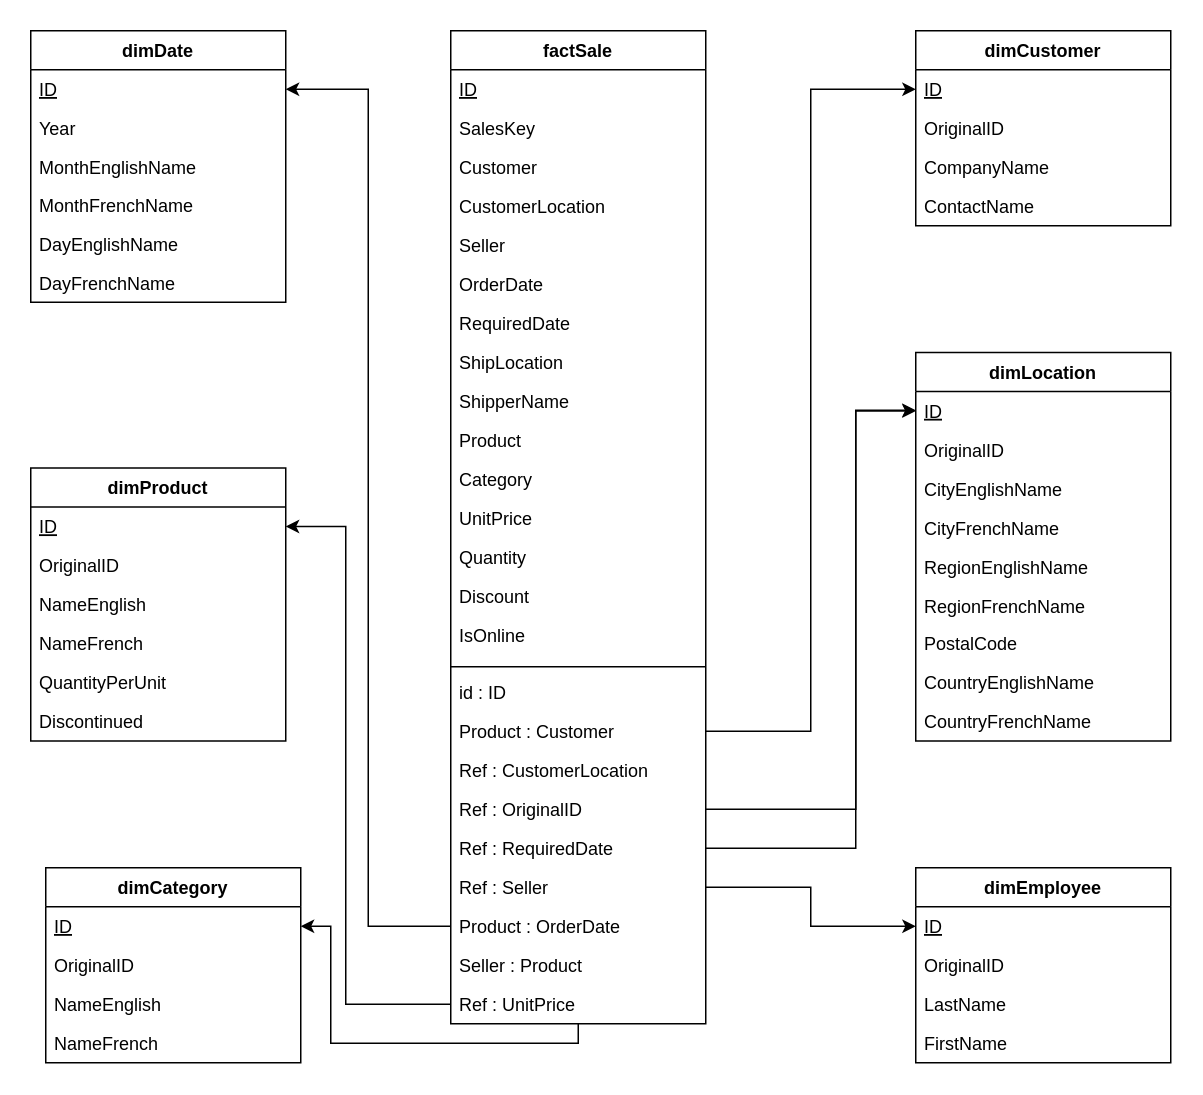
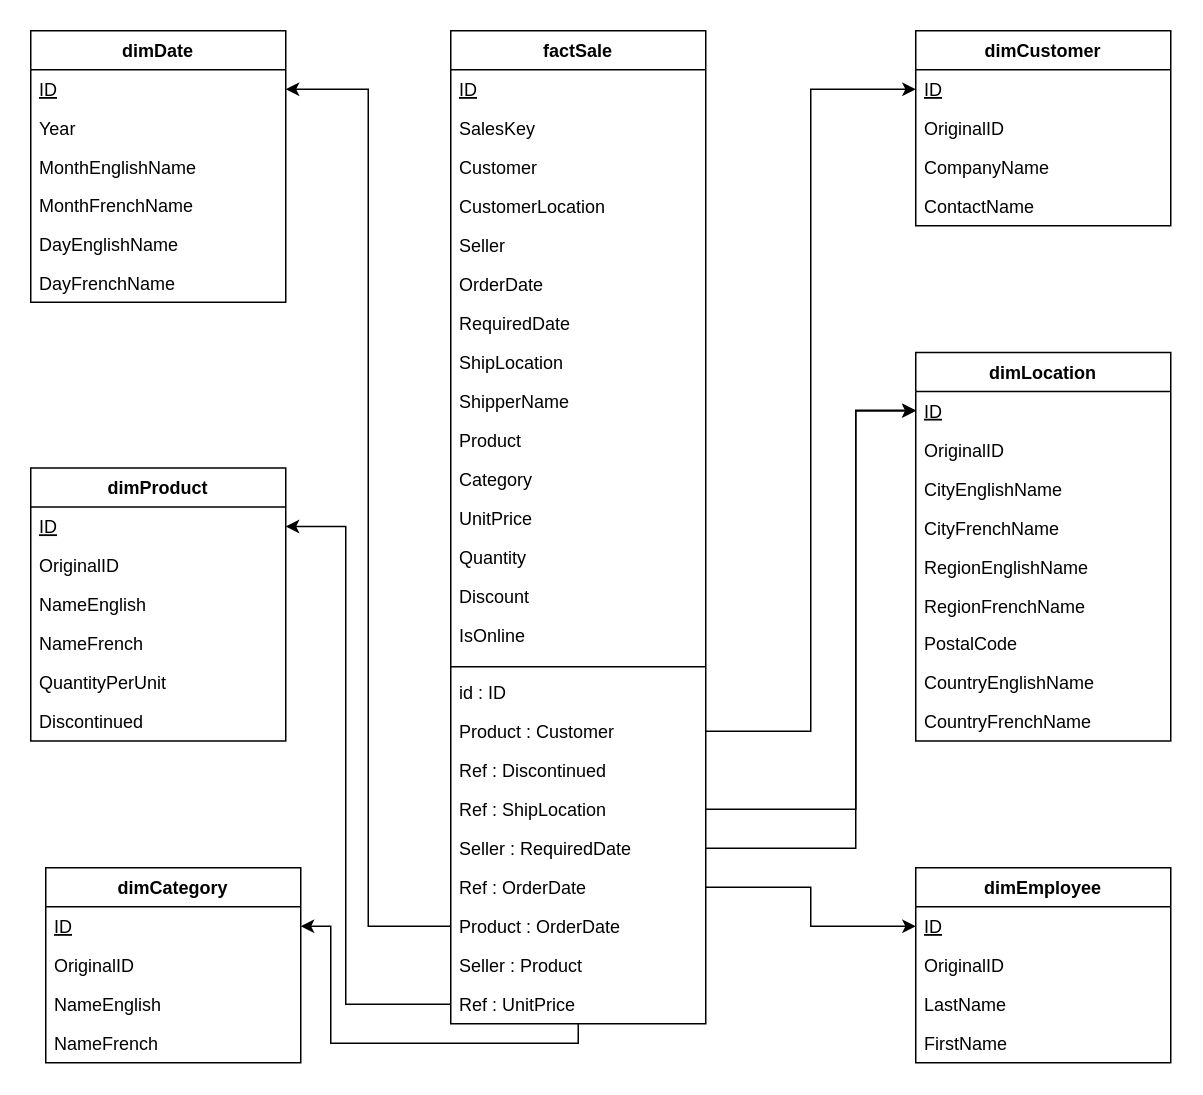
(561, 771) -> (538, 771)
(526, 810) -> (538, 810)
(540, 849) -> (551, 849)
(508, 888) -> (528, 888)
